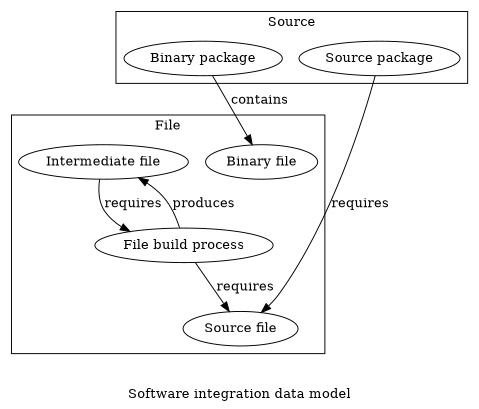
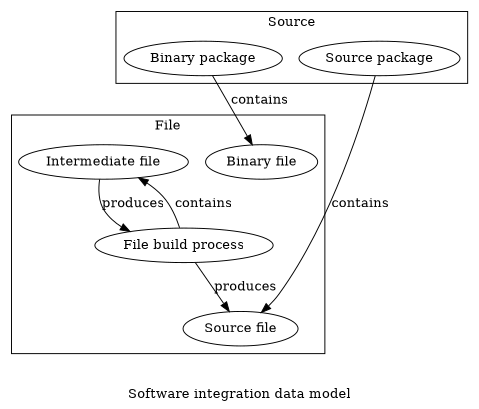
(134, 204) -> (134, 204)
(204, 204) -> (204, 204)
(361, 204) -> (361, 204)
(246, 287) -> (246, 287)
